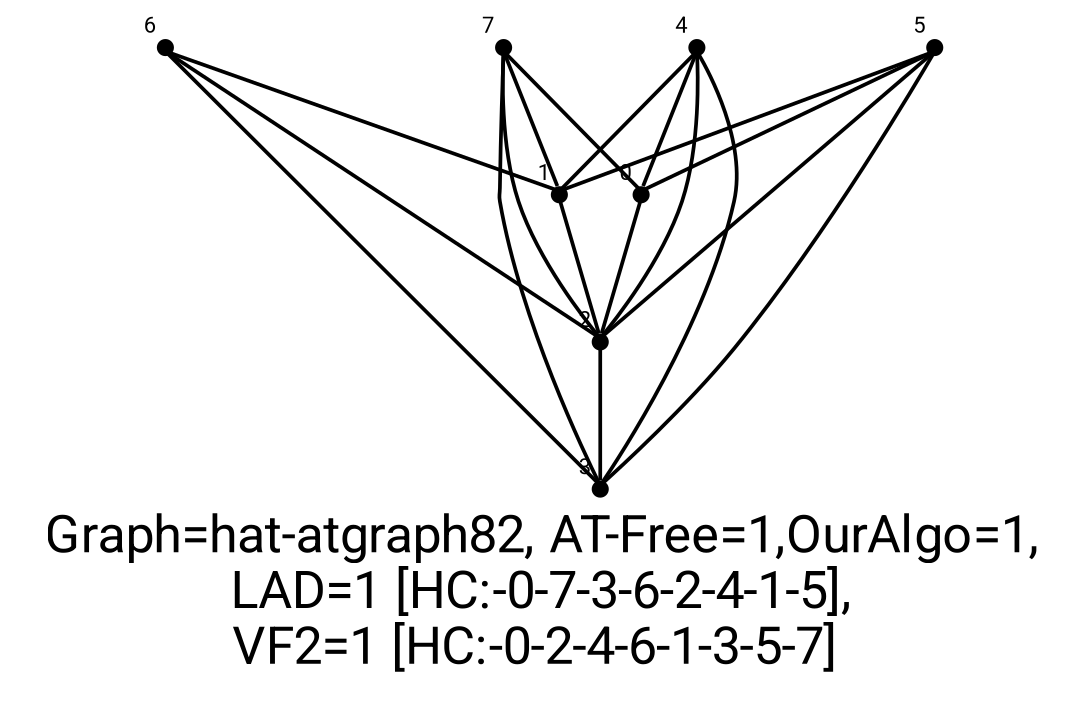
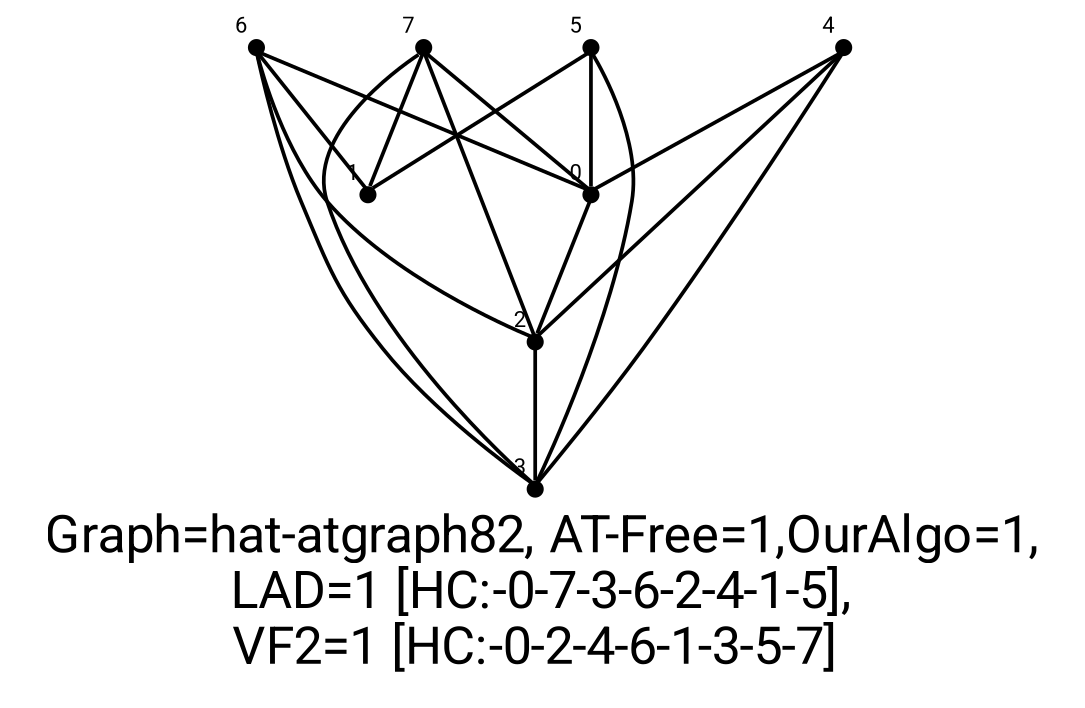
none -> (424, 121)
(628, 121) -> none
(767, 195) -> none
(580, 268) -> none
